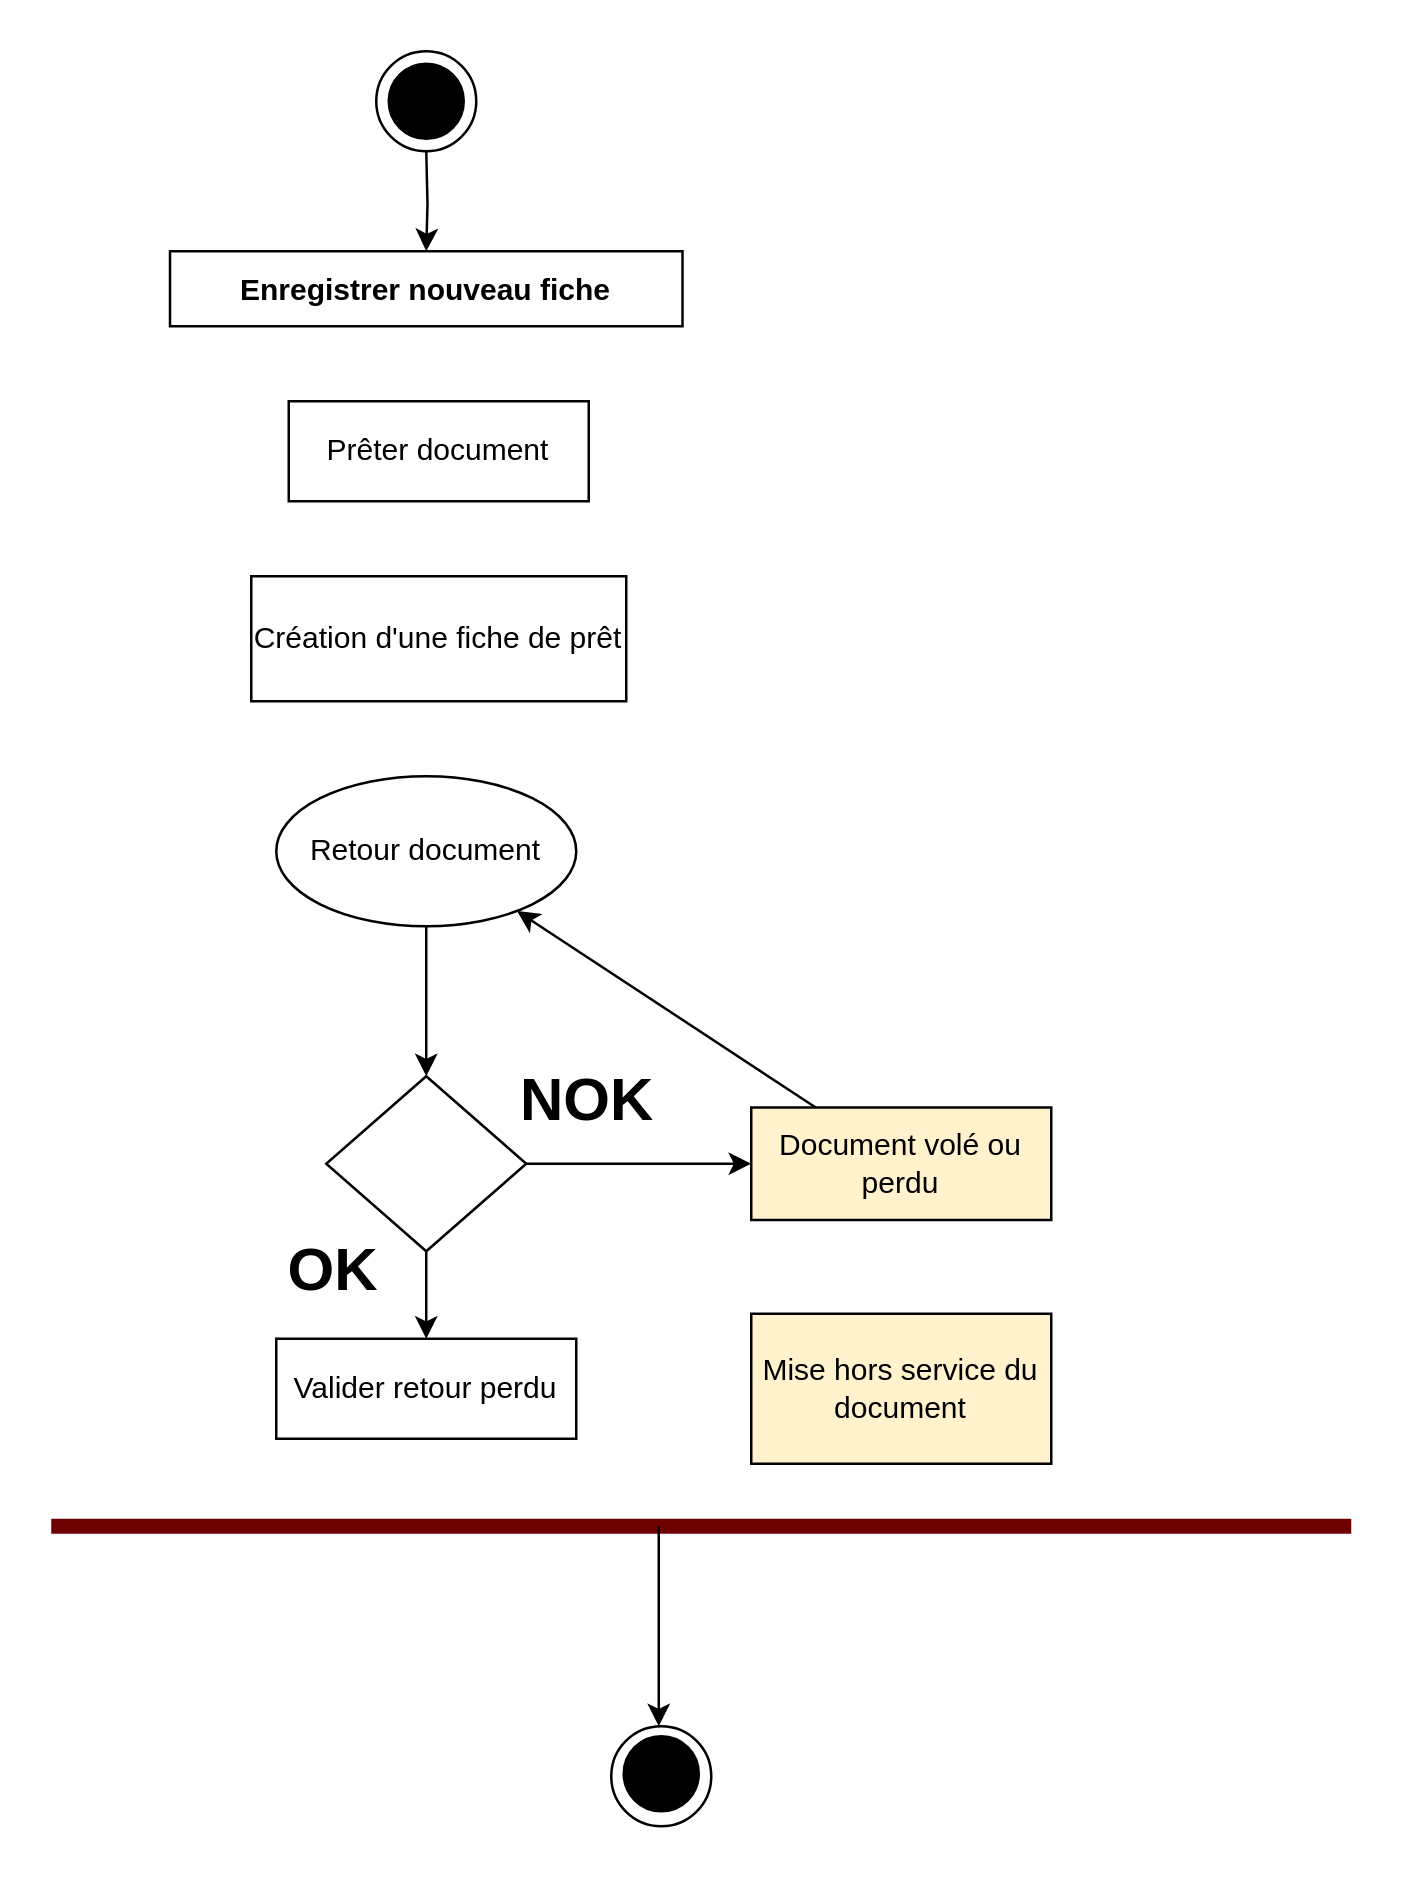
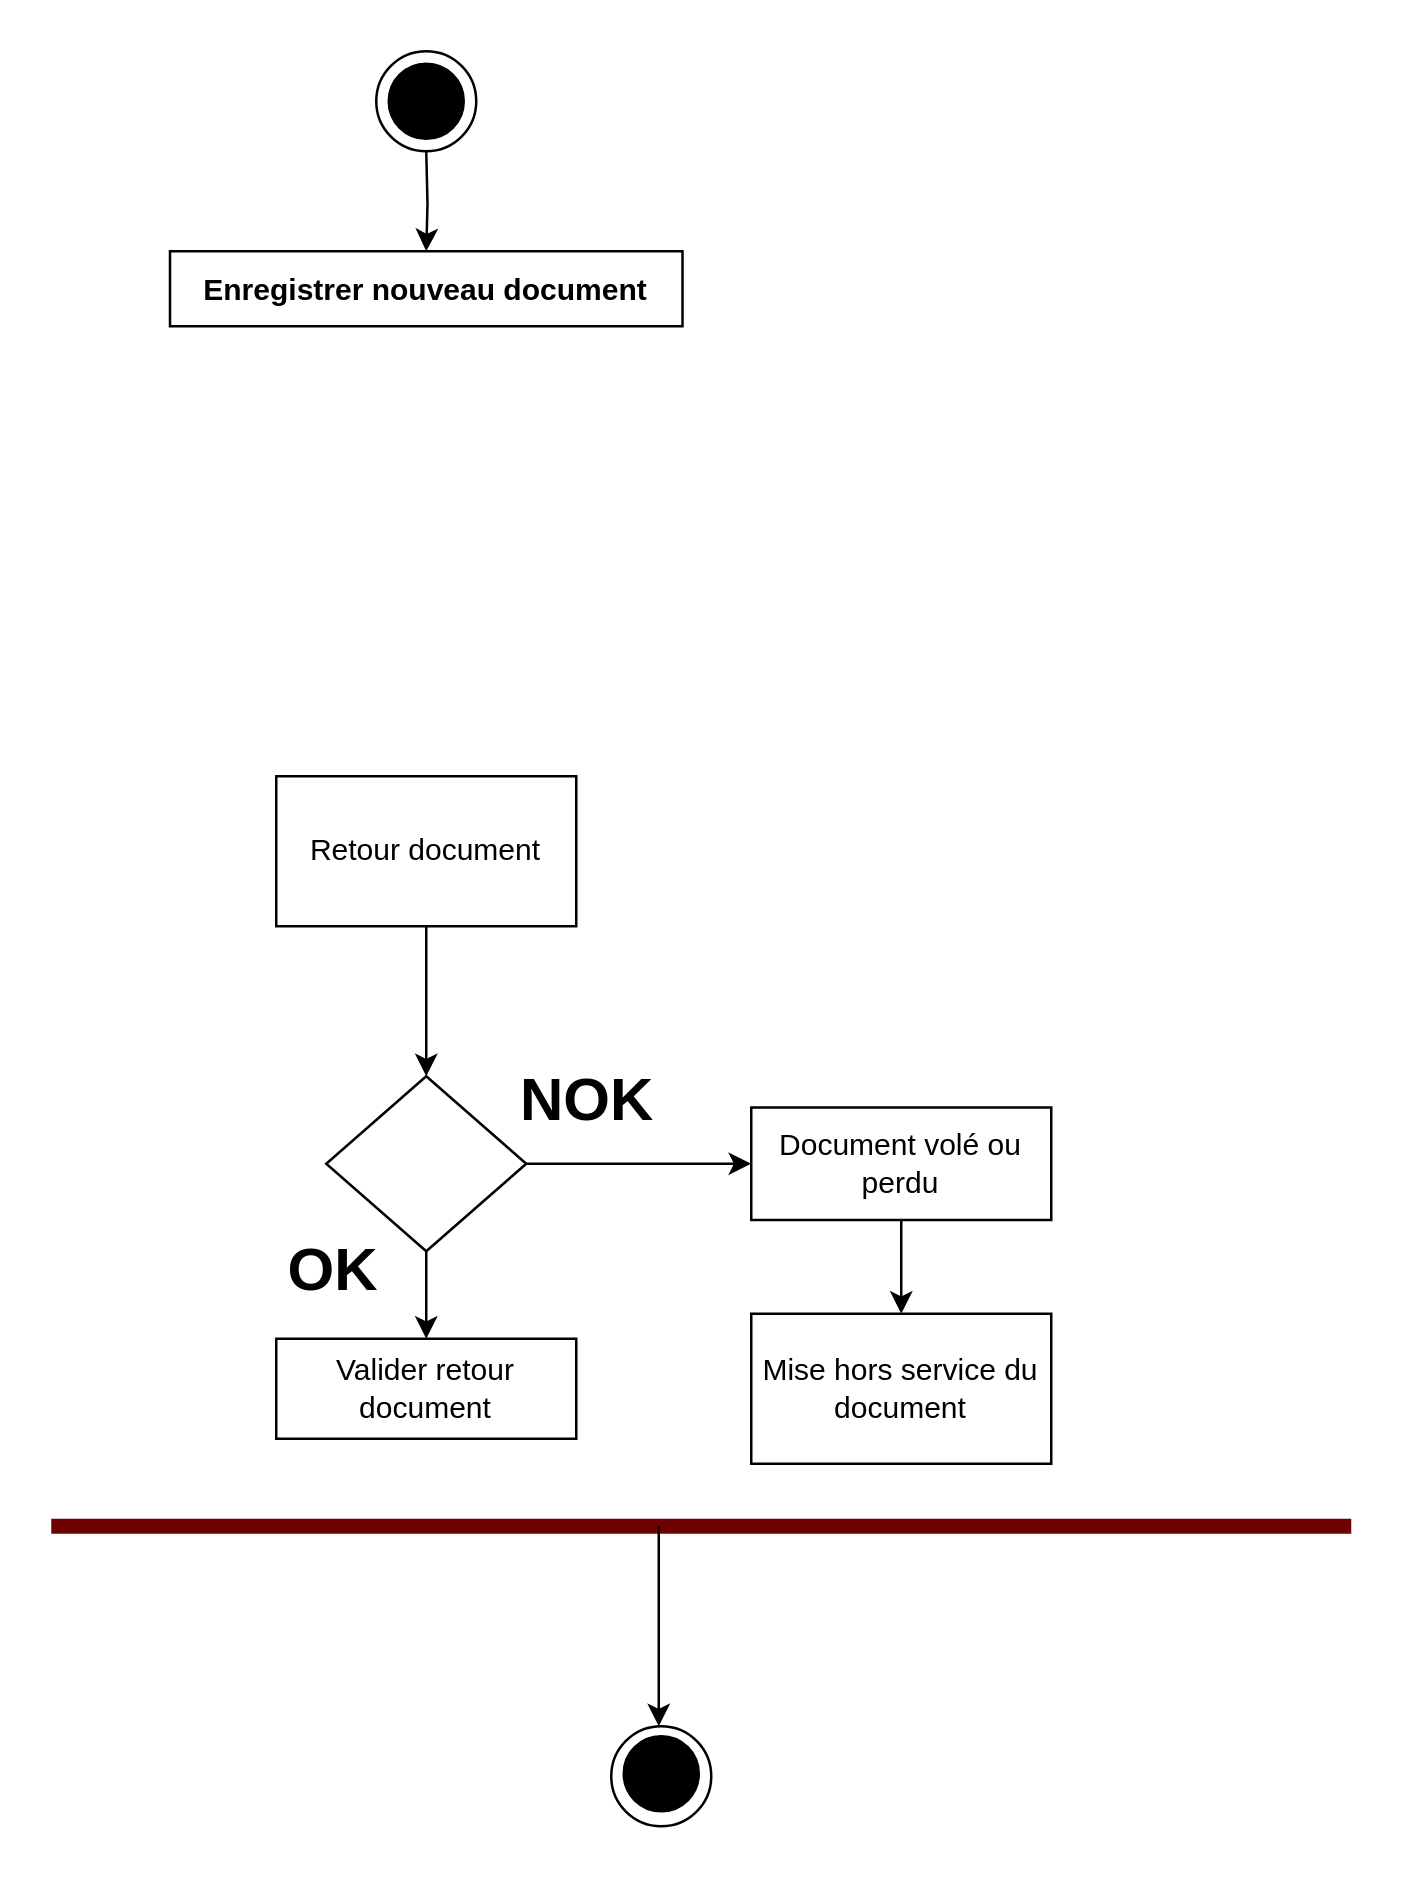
(425, 290) -> (425, 290)
(439, 451) -> none
(439, 639) -> none
(426, 851) -> (426, 851)
(673, 1013) -> (901, 1258)
(901, 1164) -> (901, 1164)
(426, 1389) -> (426, 1389)
(901, 1389) -> (901, 1389)
